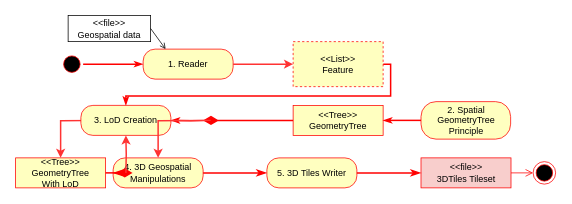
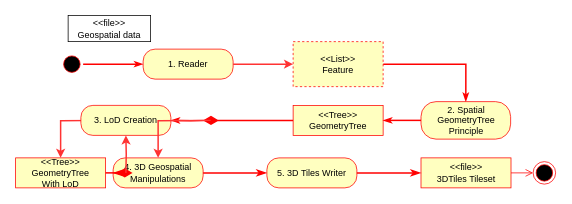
(157, 38) -> none
(273, 96) -> (442, 64)
(466, 173) -> (466, 173)
